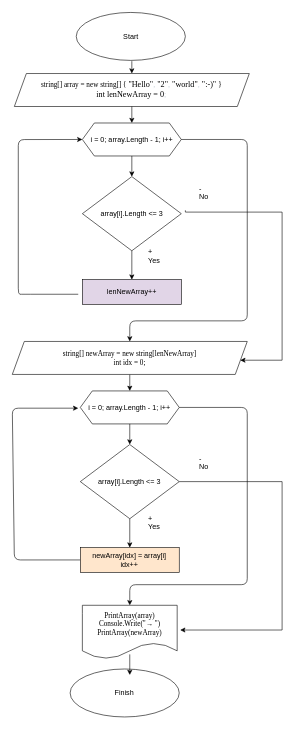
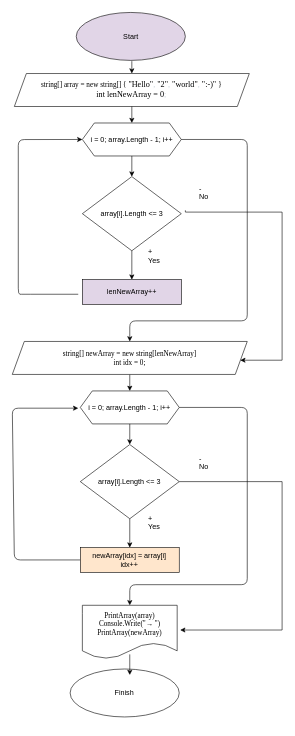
(131, 36) -> (131, 36)
